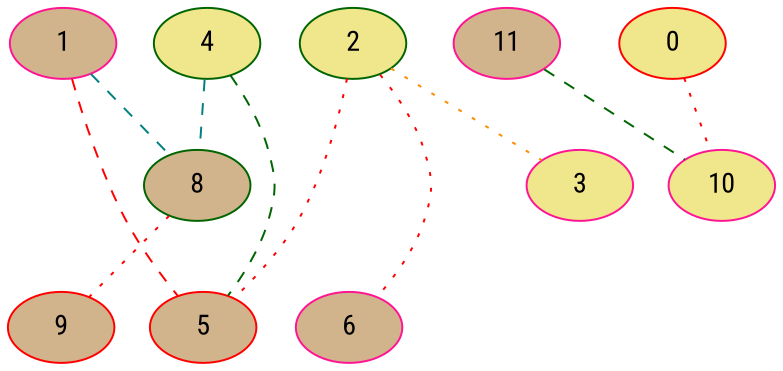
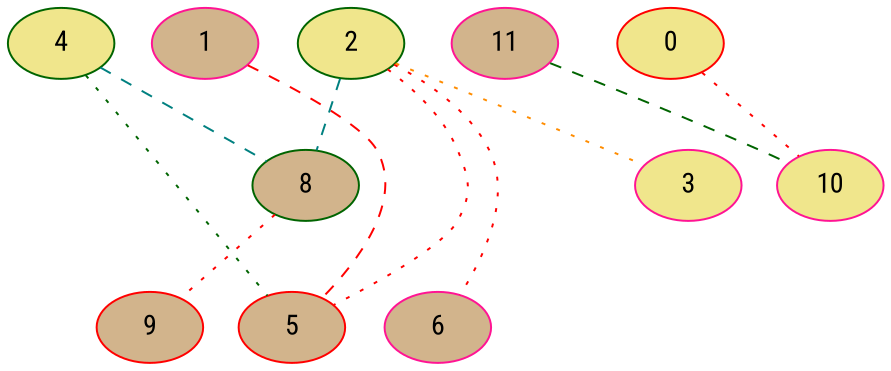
(130, 114) -> (325, 123)
(275, 186) -> (177, 185)
